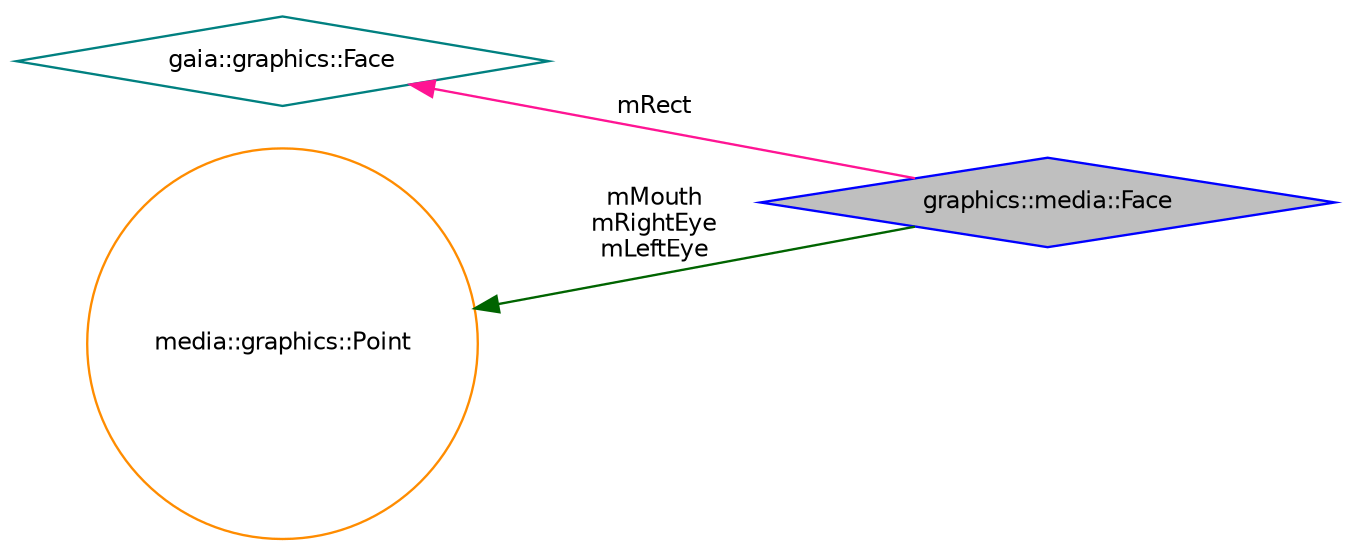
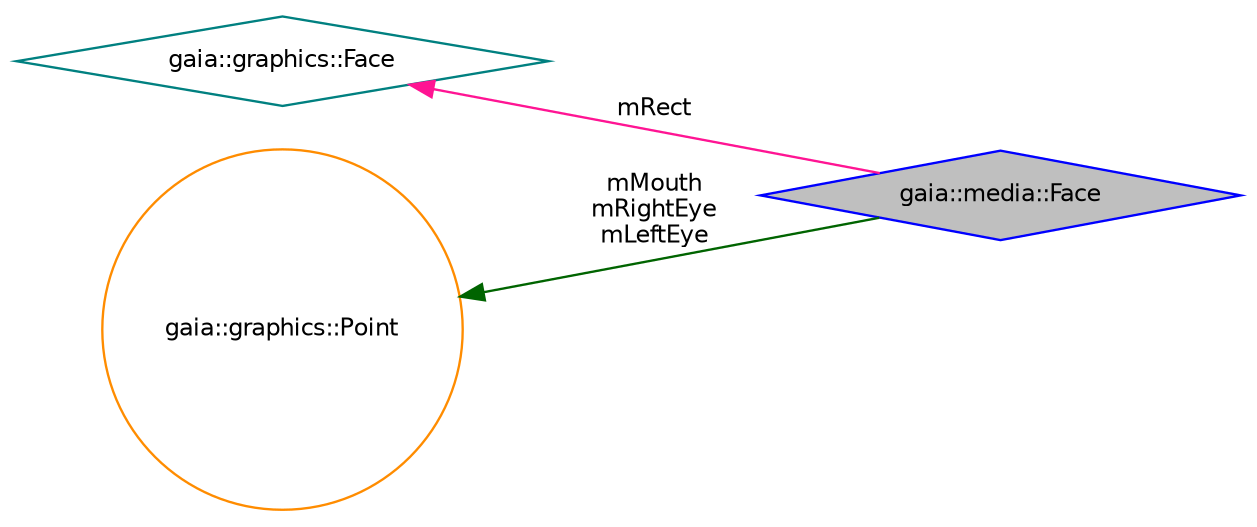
(1048, 202) -> (1001, 195)
(282, 344) -> (282, 330)
